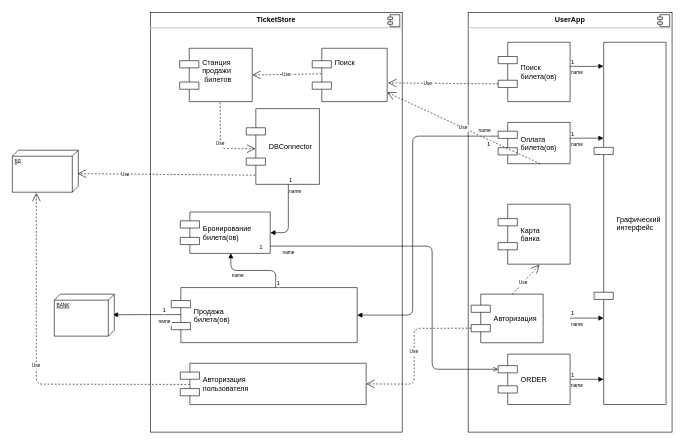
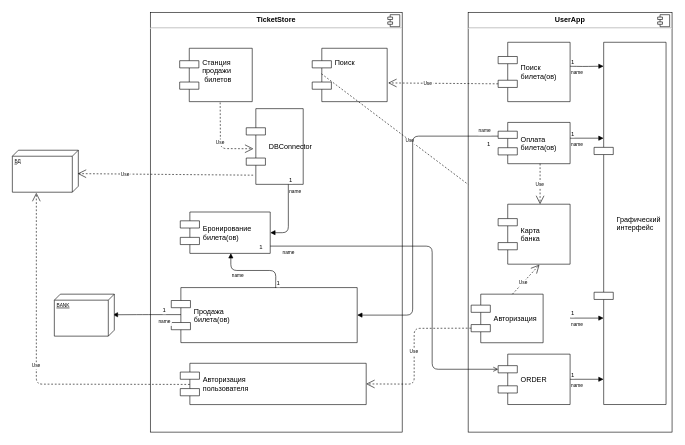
(286, 74) -> (395, 129)
(433, 114) -> (540, 183)
(283, 147) -> (275, 147)
